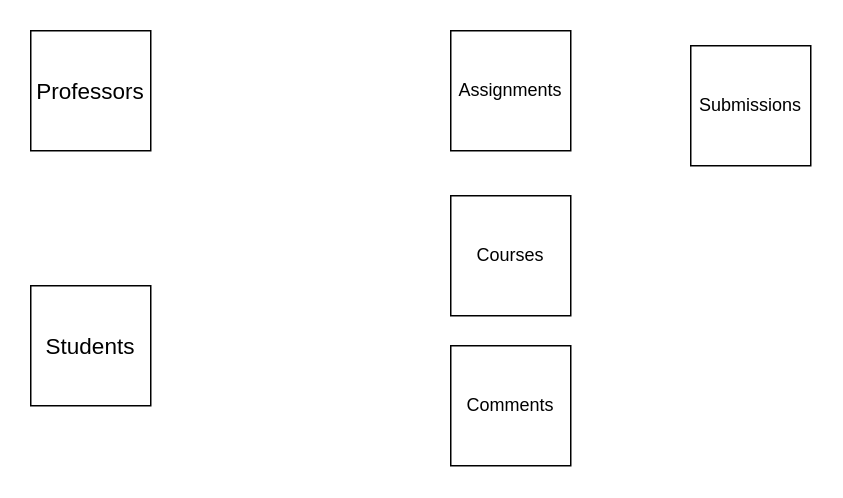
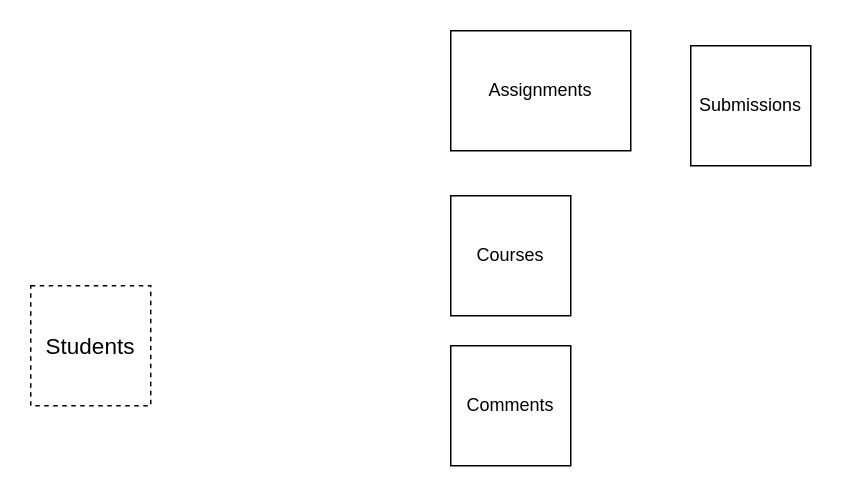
(91, 91) -> none
(511, 91) -> (541, 91)
(91, 346) -> (91, 346)
